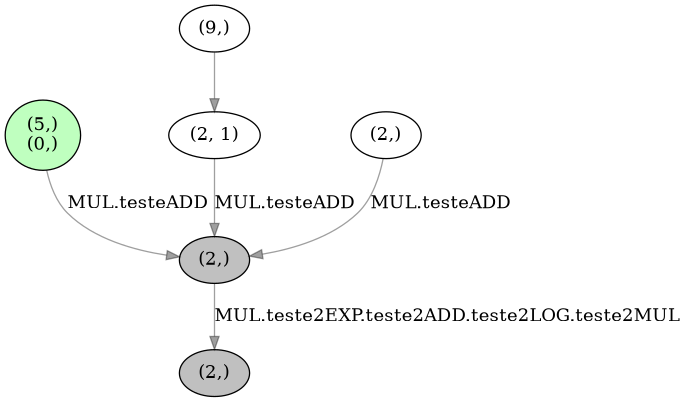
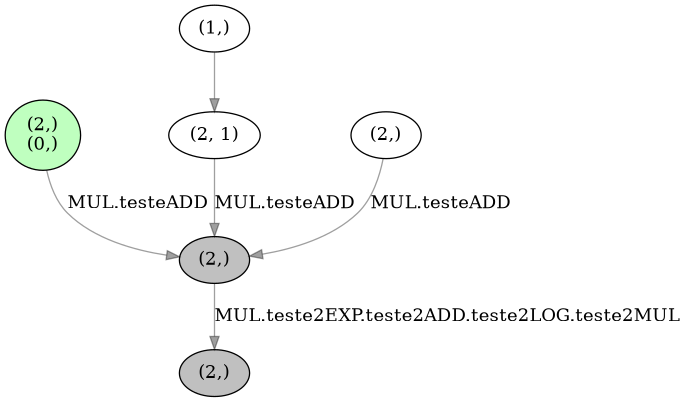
(214, 29) -> (214, 29)
(43, 135) -> (43, 135)
